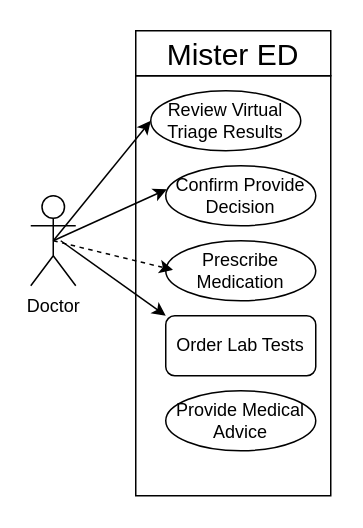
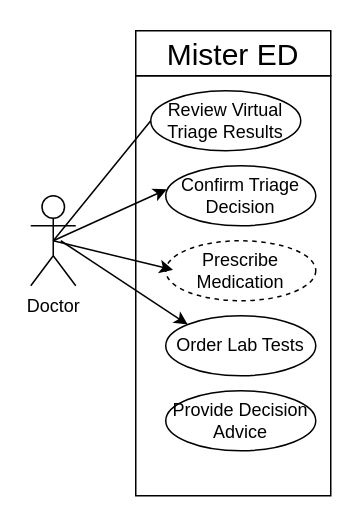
(143, 130) -> (146, 126)
(241, 196) -> (241, 196)
(115, 256) -> (115, 256)
(241, 271) -> (241, 271)
(241, 346) -> (241, 346)
(241, 421) -> (241, 421)
